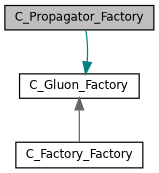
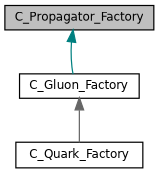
(87, 46) -> (71, 58)
(79, 155) -> (79, 155)
